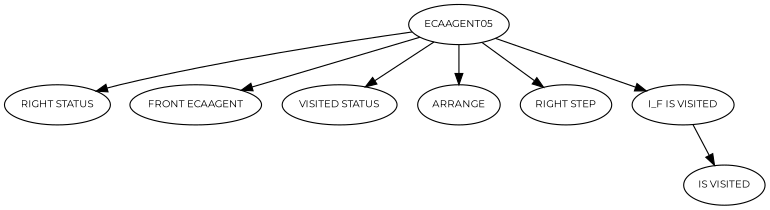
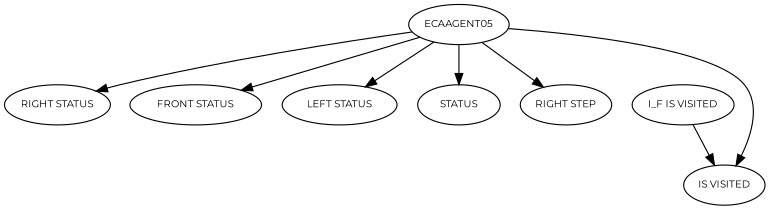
(565, 63) -> (667, 51)
(196, 105) -> (196, 105)
(340, 105) -> (340, 105)
(459, 105) -> (459, 105)
